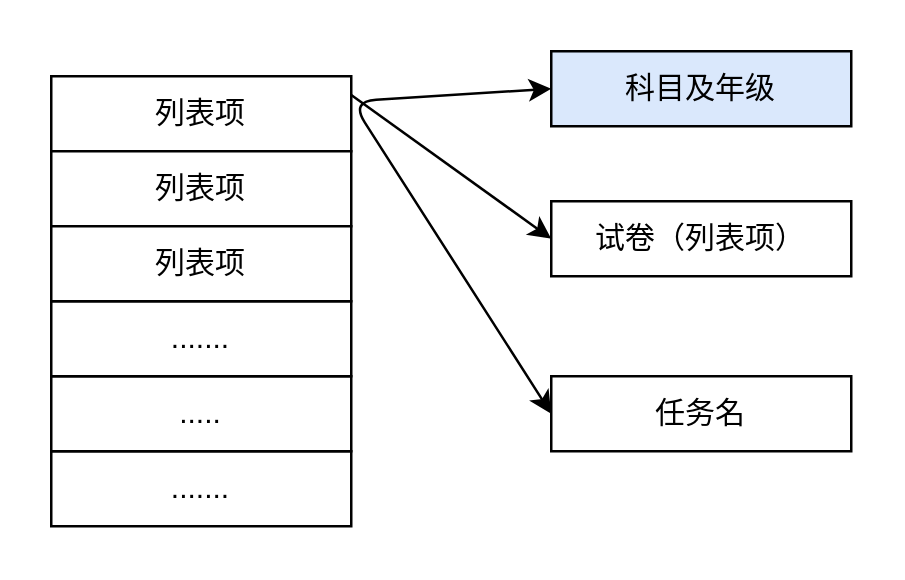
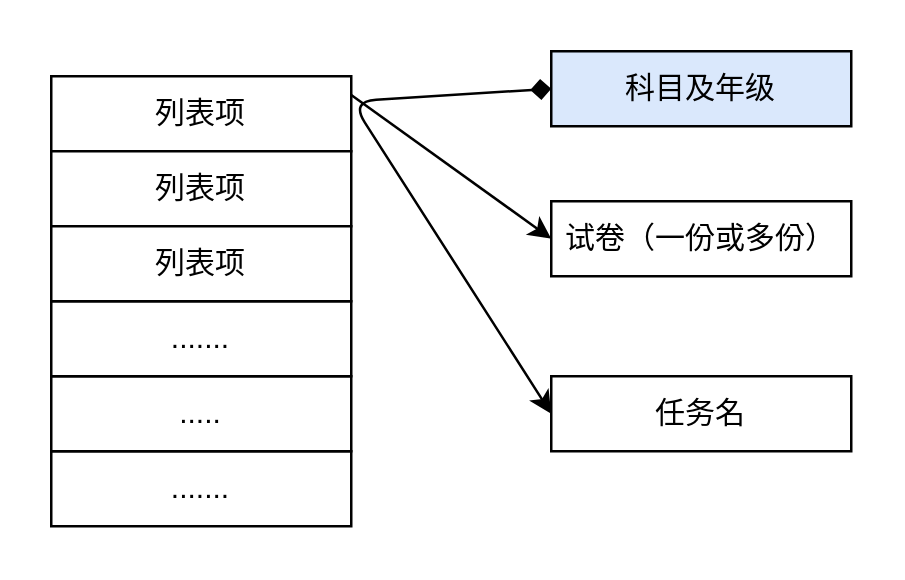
(532, 90) -> (531, 90)
(701, 239) -> (701, 239)
